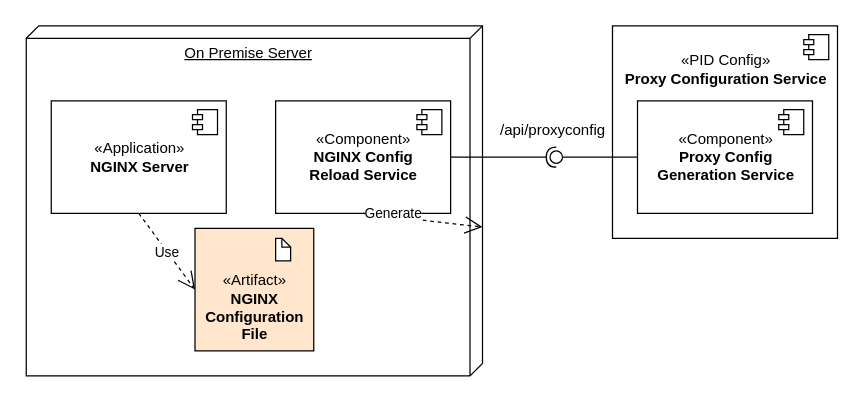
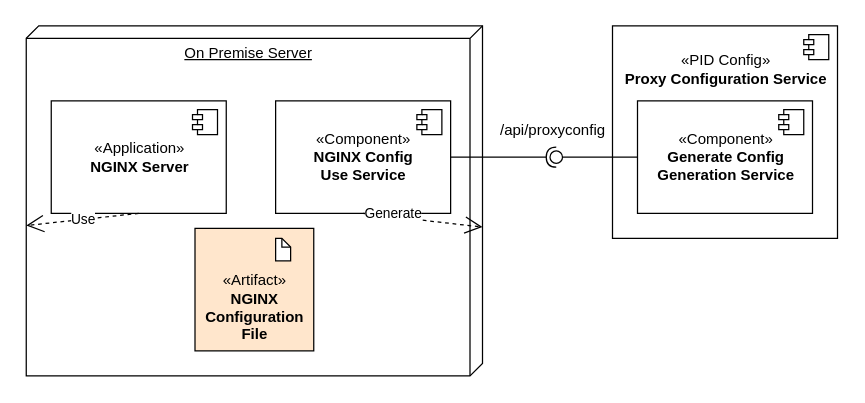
(364, 157) -> (364, 157)
(726, 157) -> (726, 157)
(166, 250) -> (84, 219)
